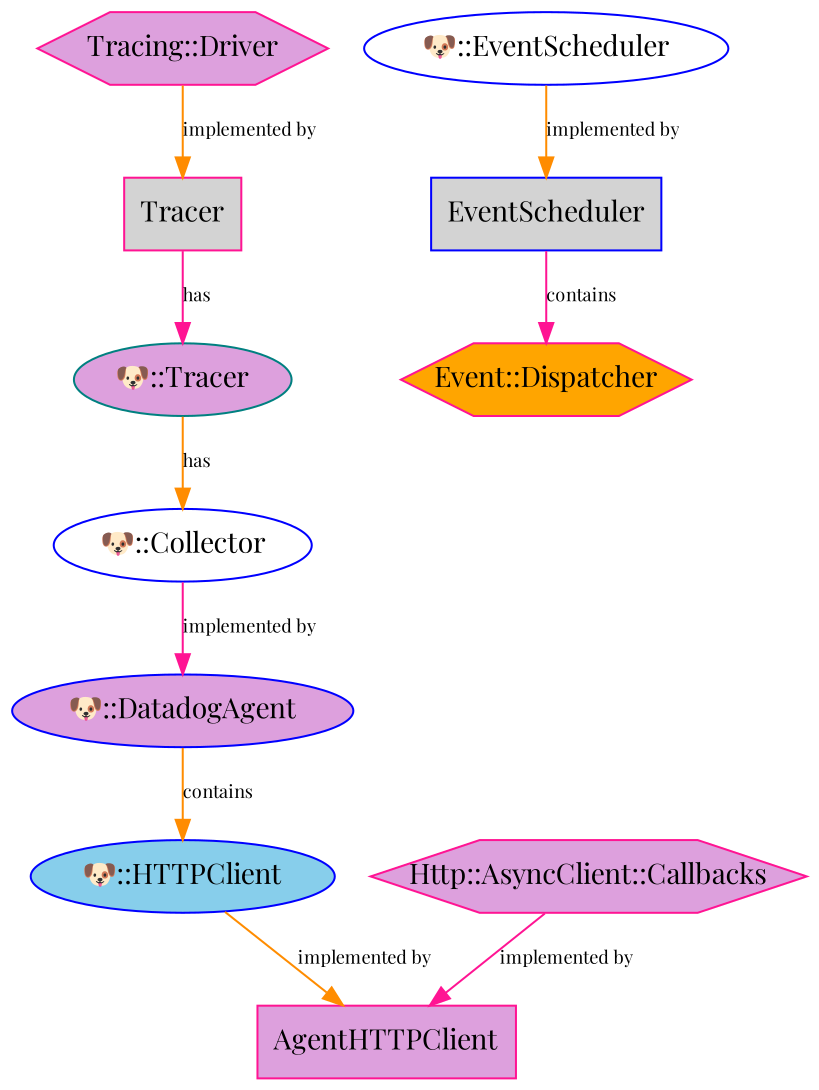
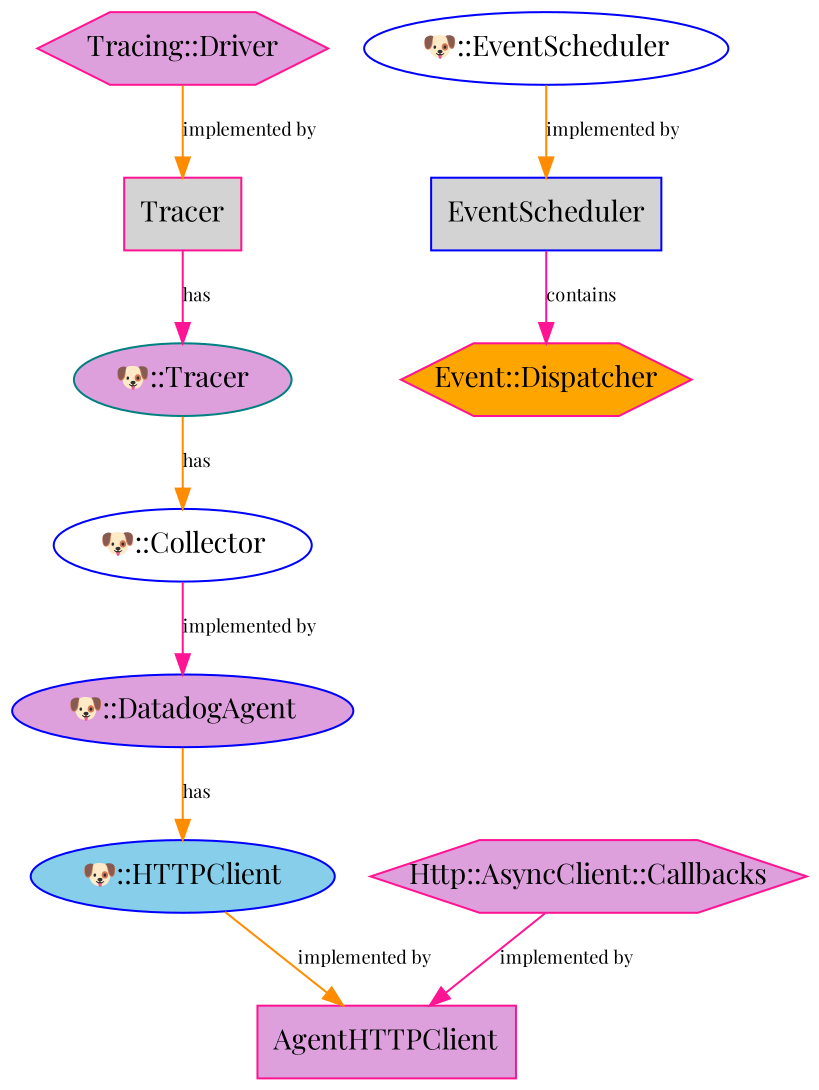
(218, 794) -> (197, 794)
